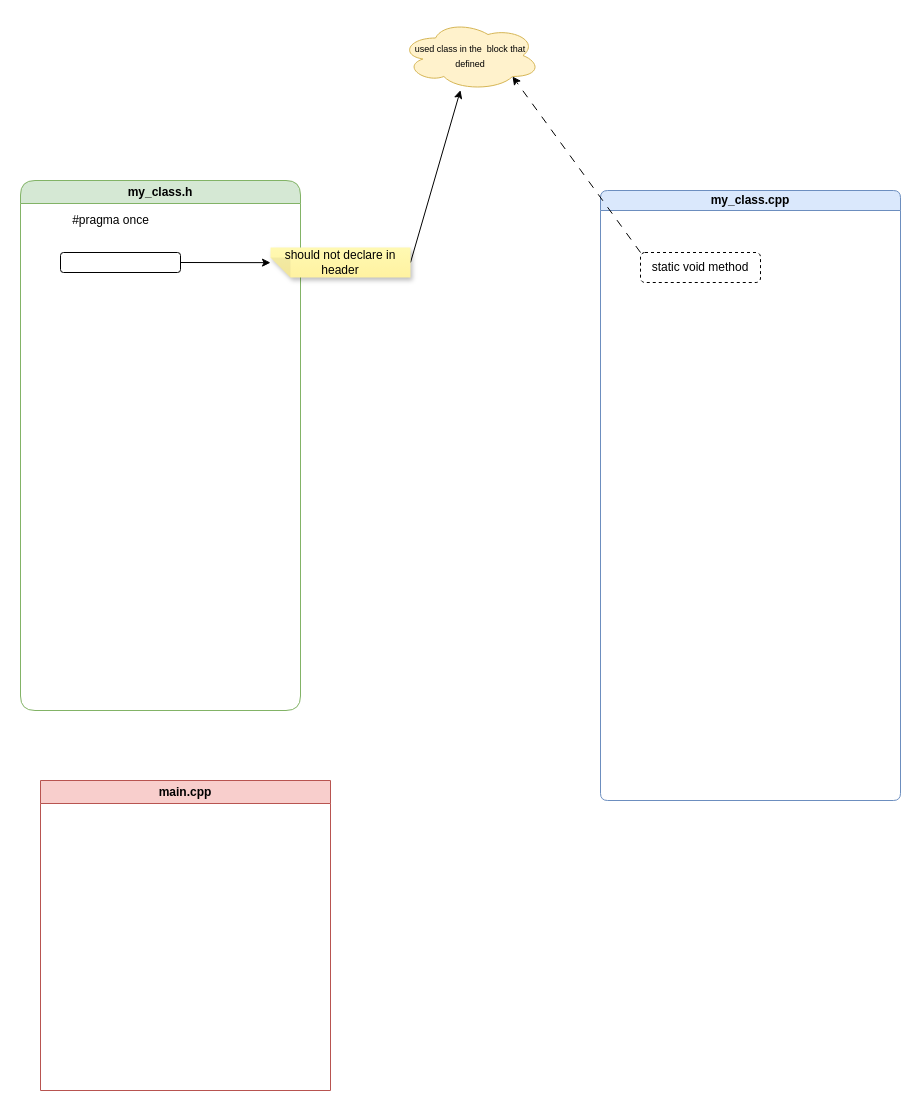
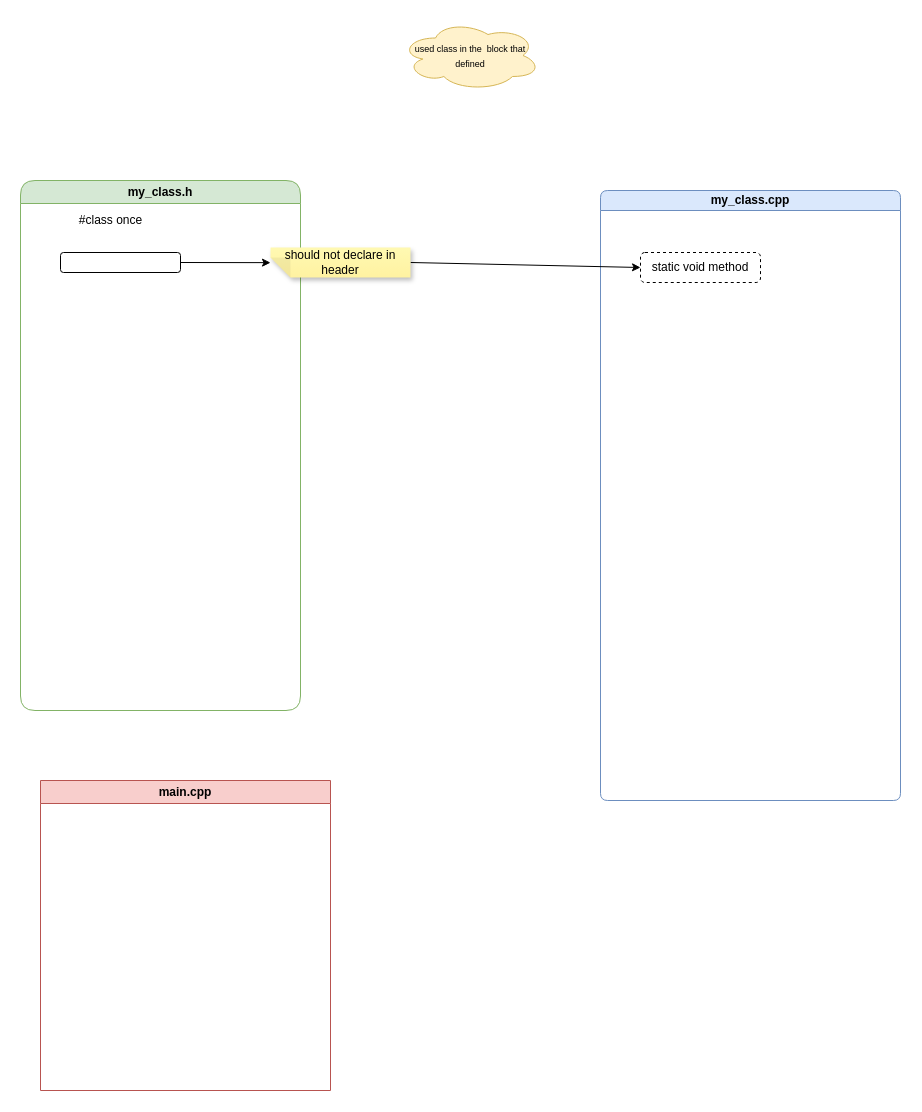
(579, 167) -> none
(434, 180) -> (522, 265)
(111, 221) -> (111, 221)
